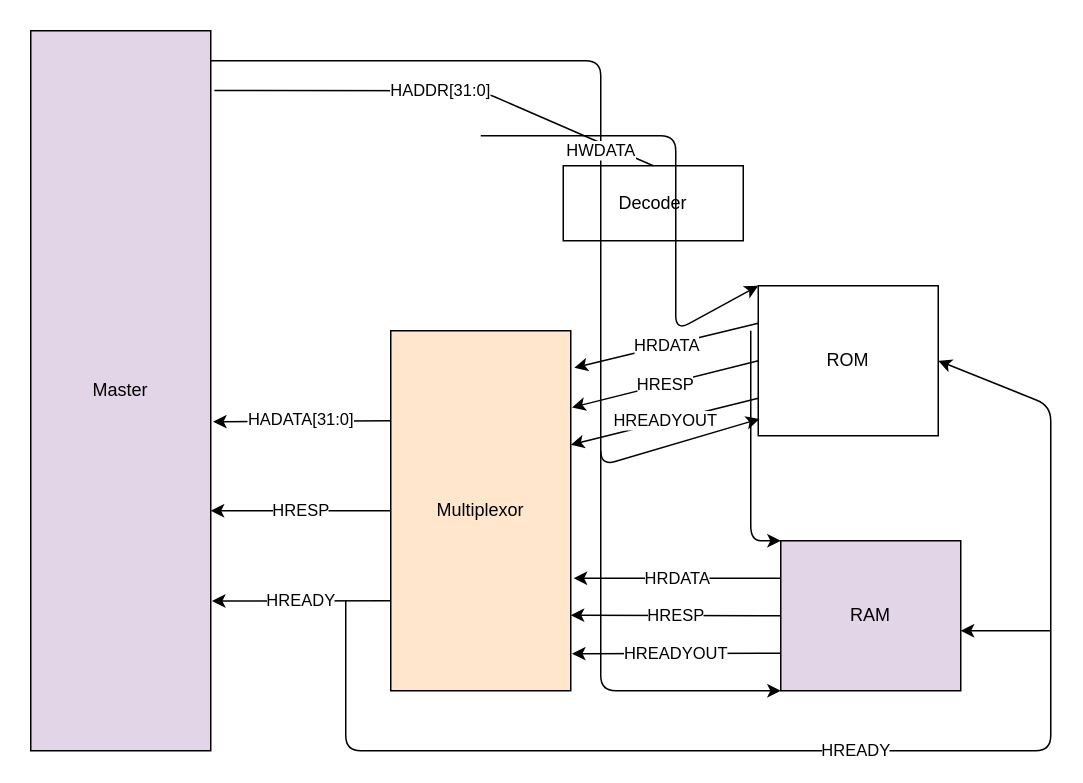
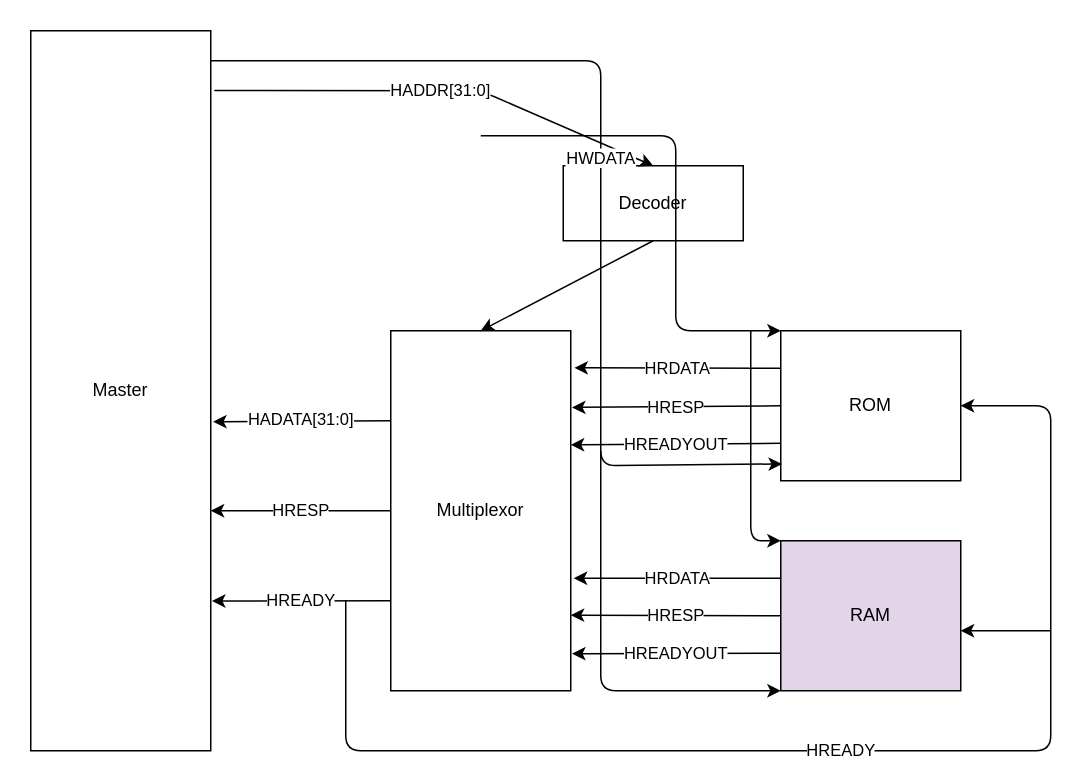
(622, 152) -> (619, 151)
none -> (572, 283)
(848, 361) -> (871, 406)
(121, 391) -> (121, 391)
(481, 511) -> (481, 511)
